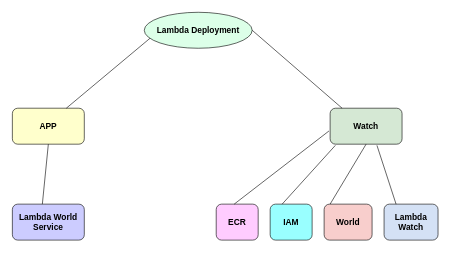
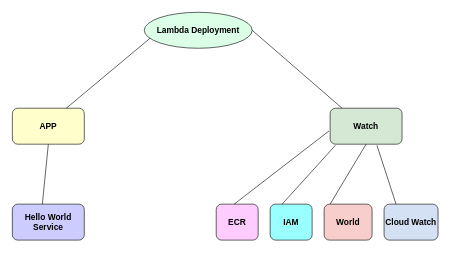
(48, 222) -> (48, 222)
(411, 222) -> (411, 222)
